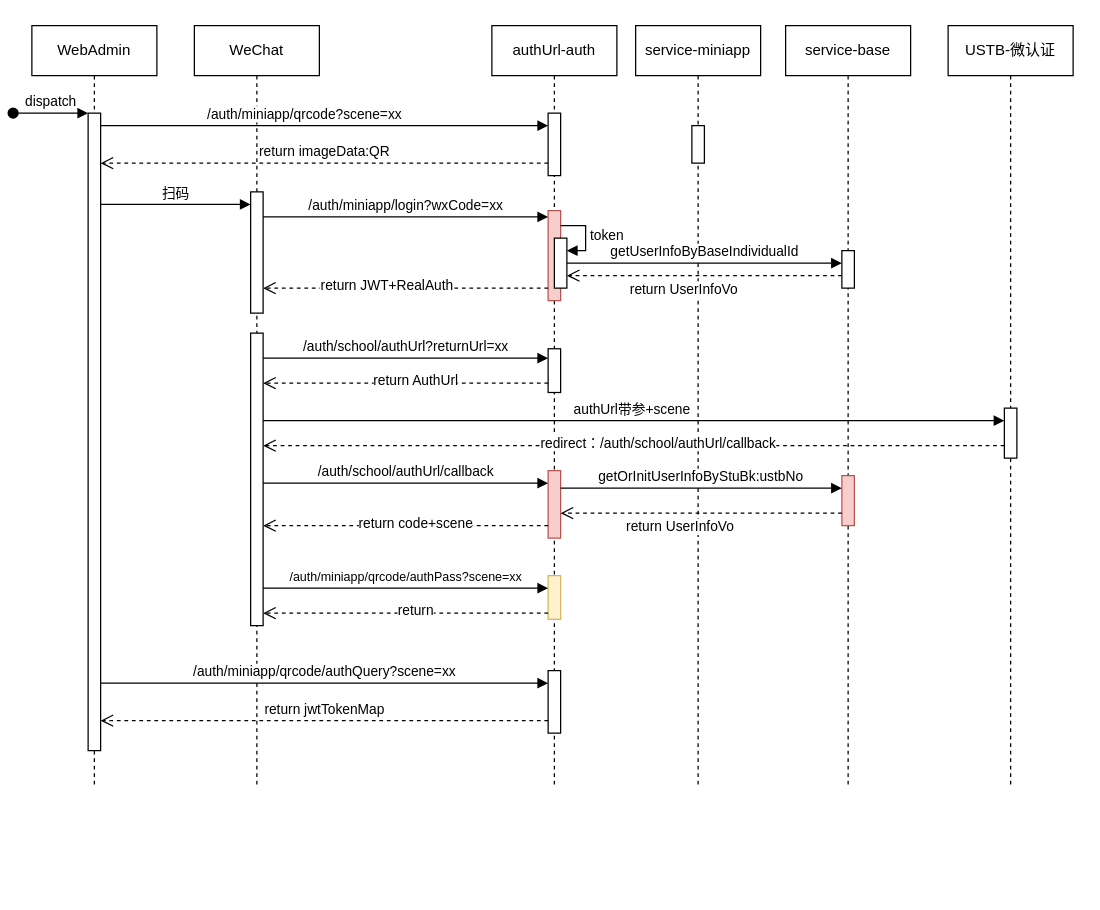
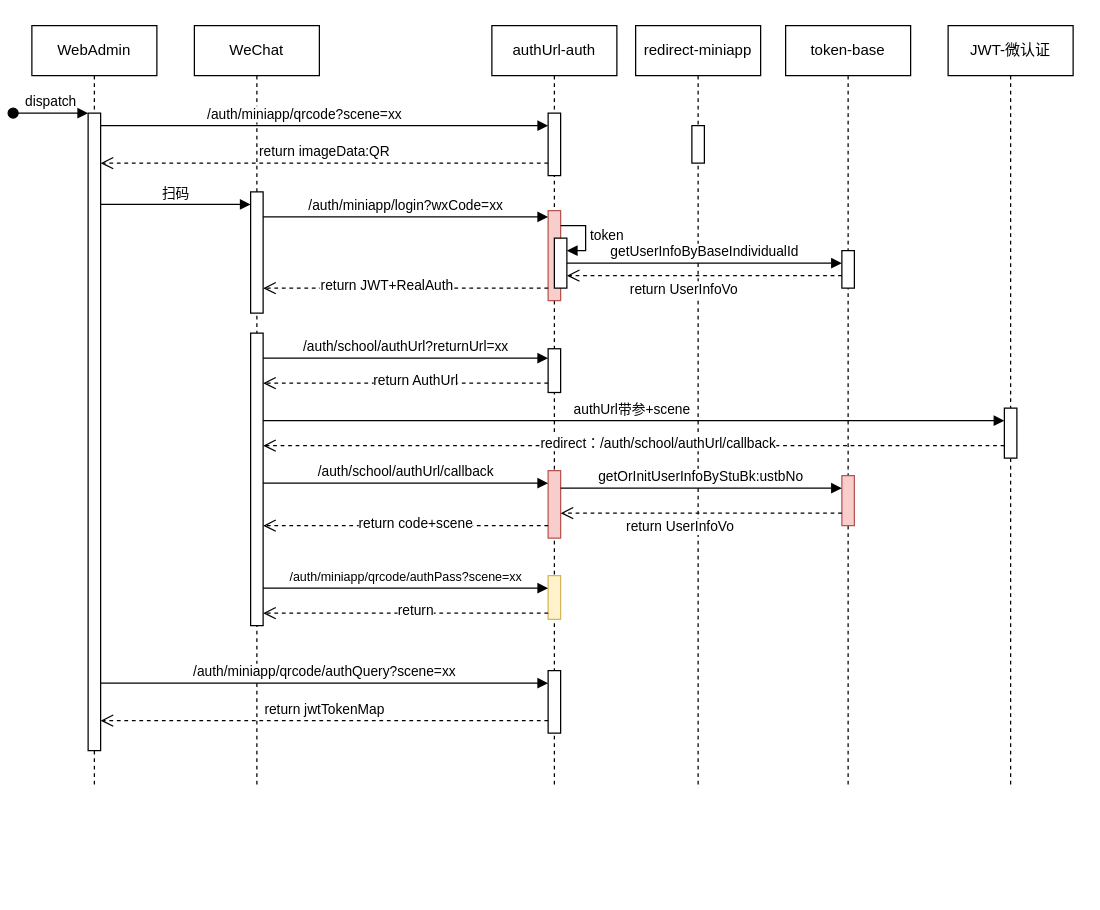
(698, 51) -> (698, 51)
(848, 51) -> (848, 51)
(1011, 51) -> (1011, 51)
